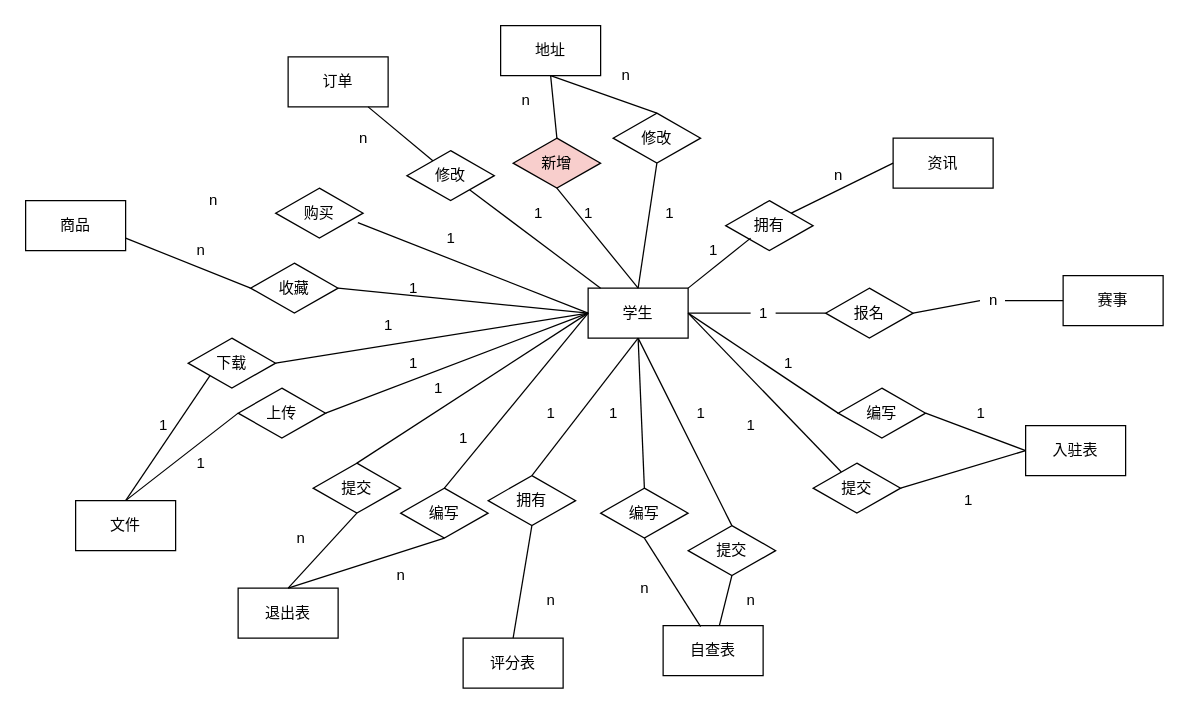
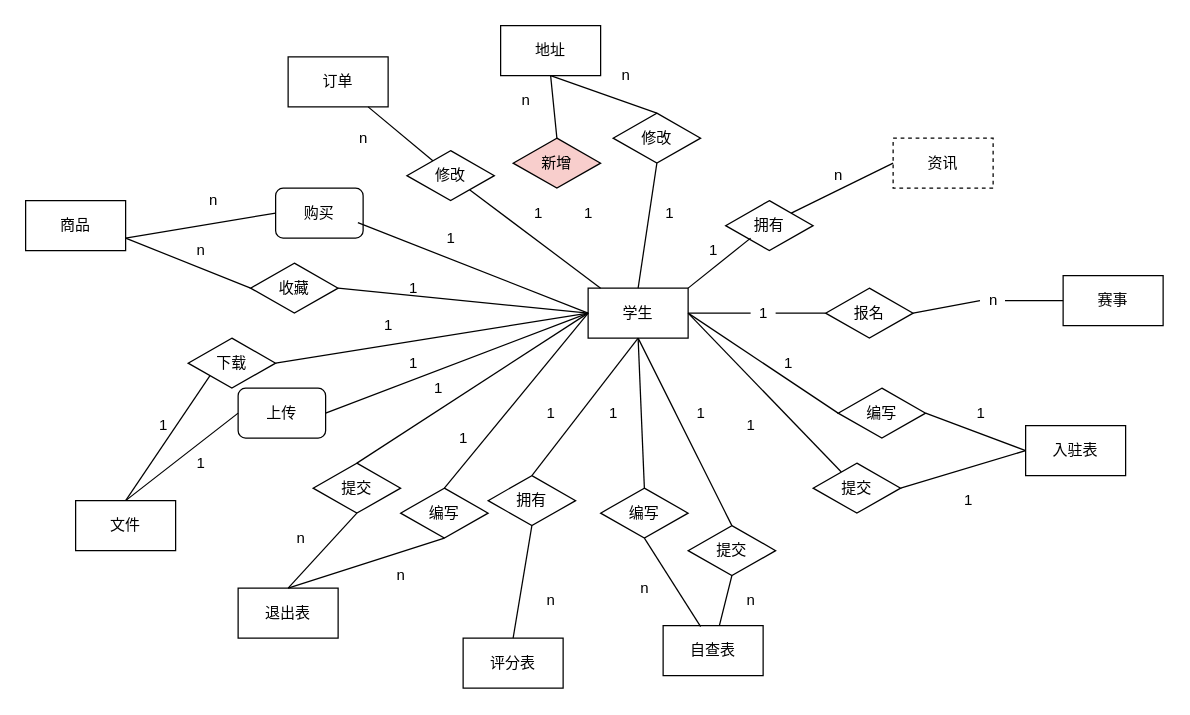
(943, 163) -> (943, 163)
(319, 213) -> (319, 213)
none -> (203, 225)
(596, 237) -> none
(282, 413) -> (282, 413)
